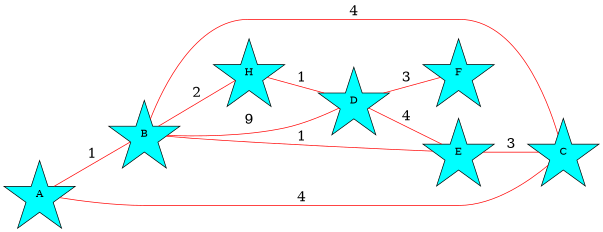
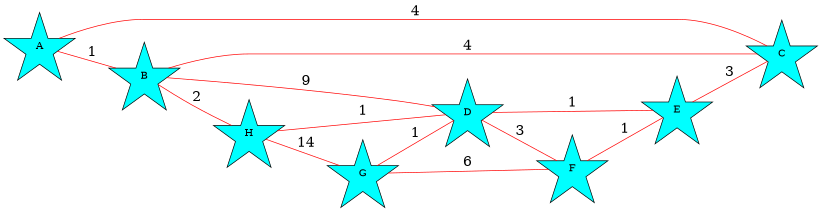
(406, 117) -> (572, 103)
(299, 145) -> (625, 139)
none -> (363, 174)
